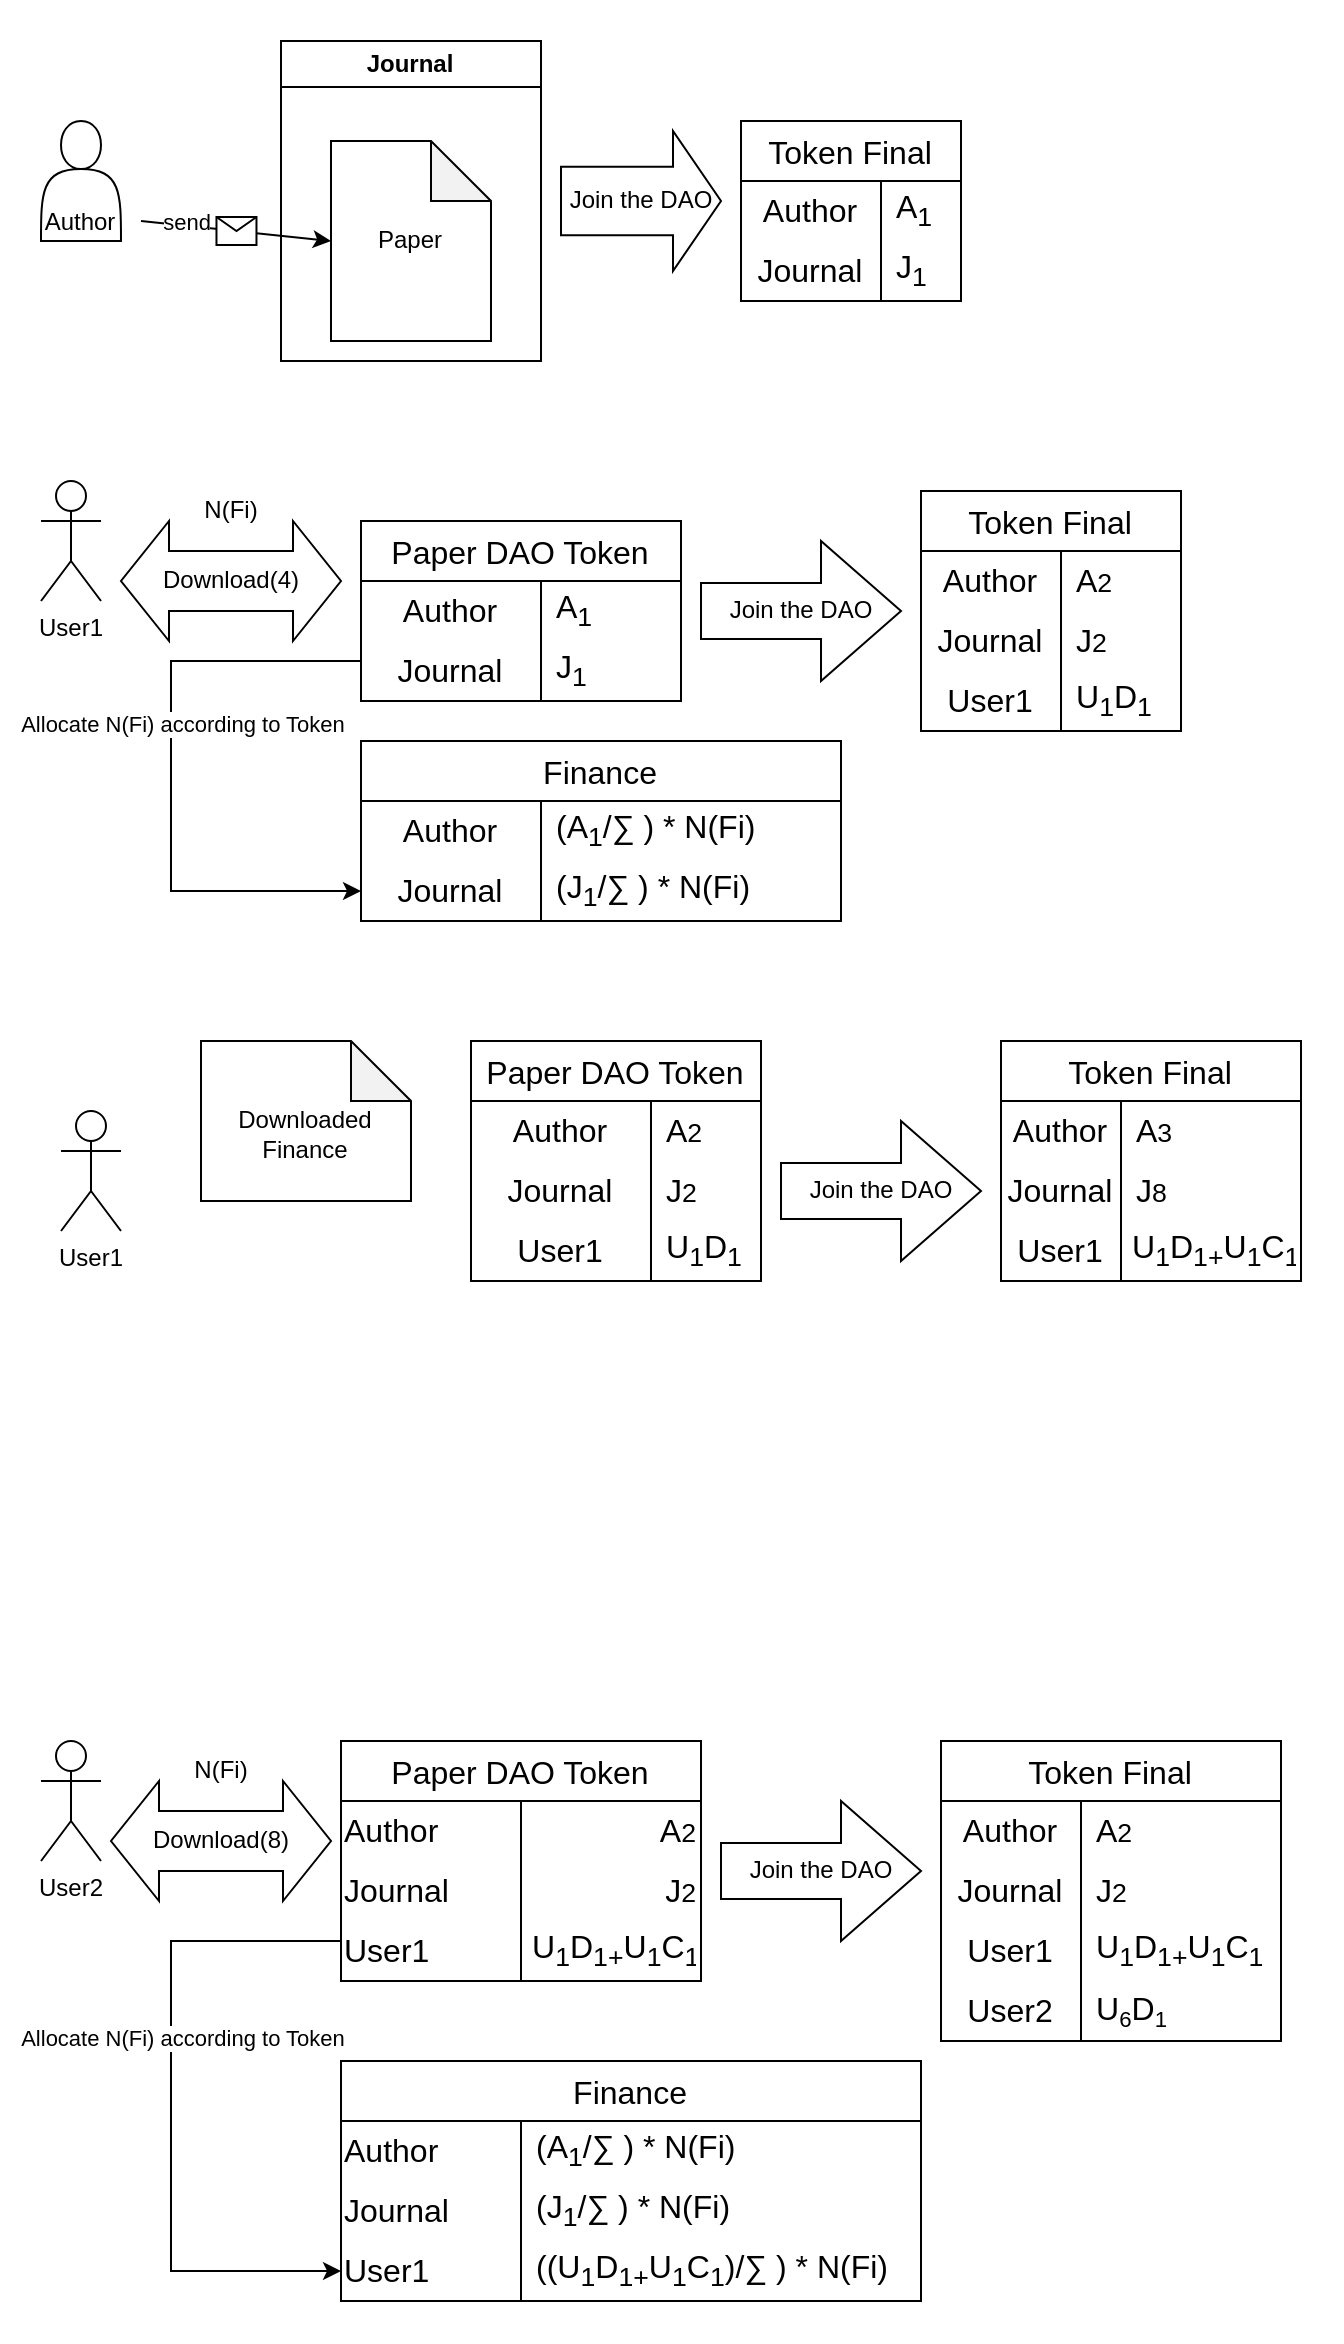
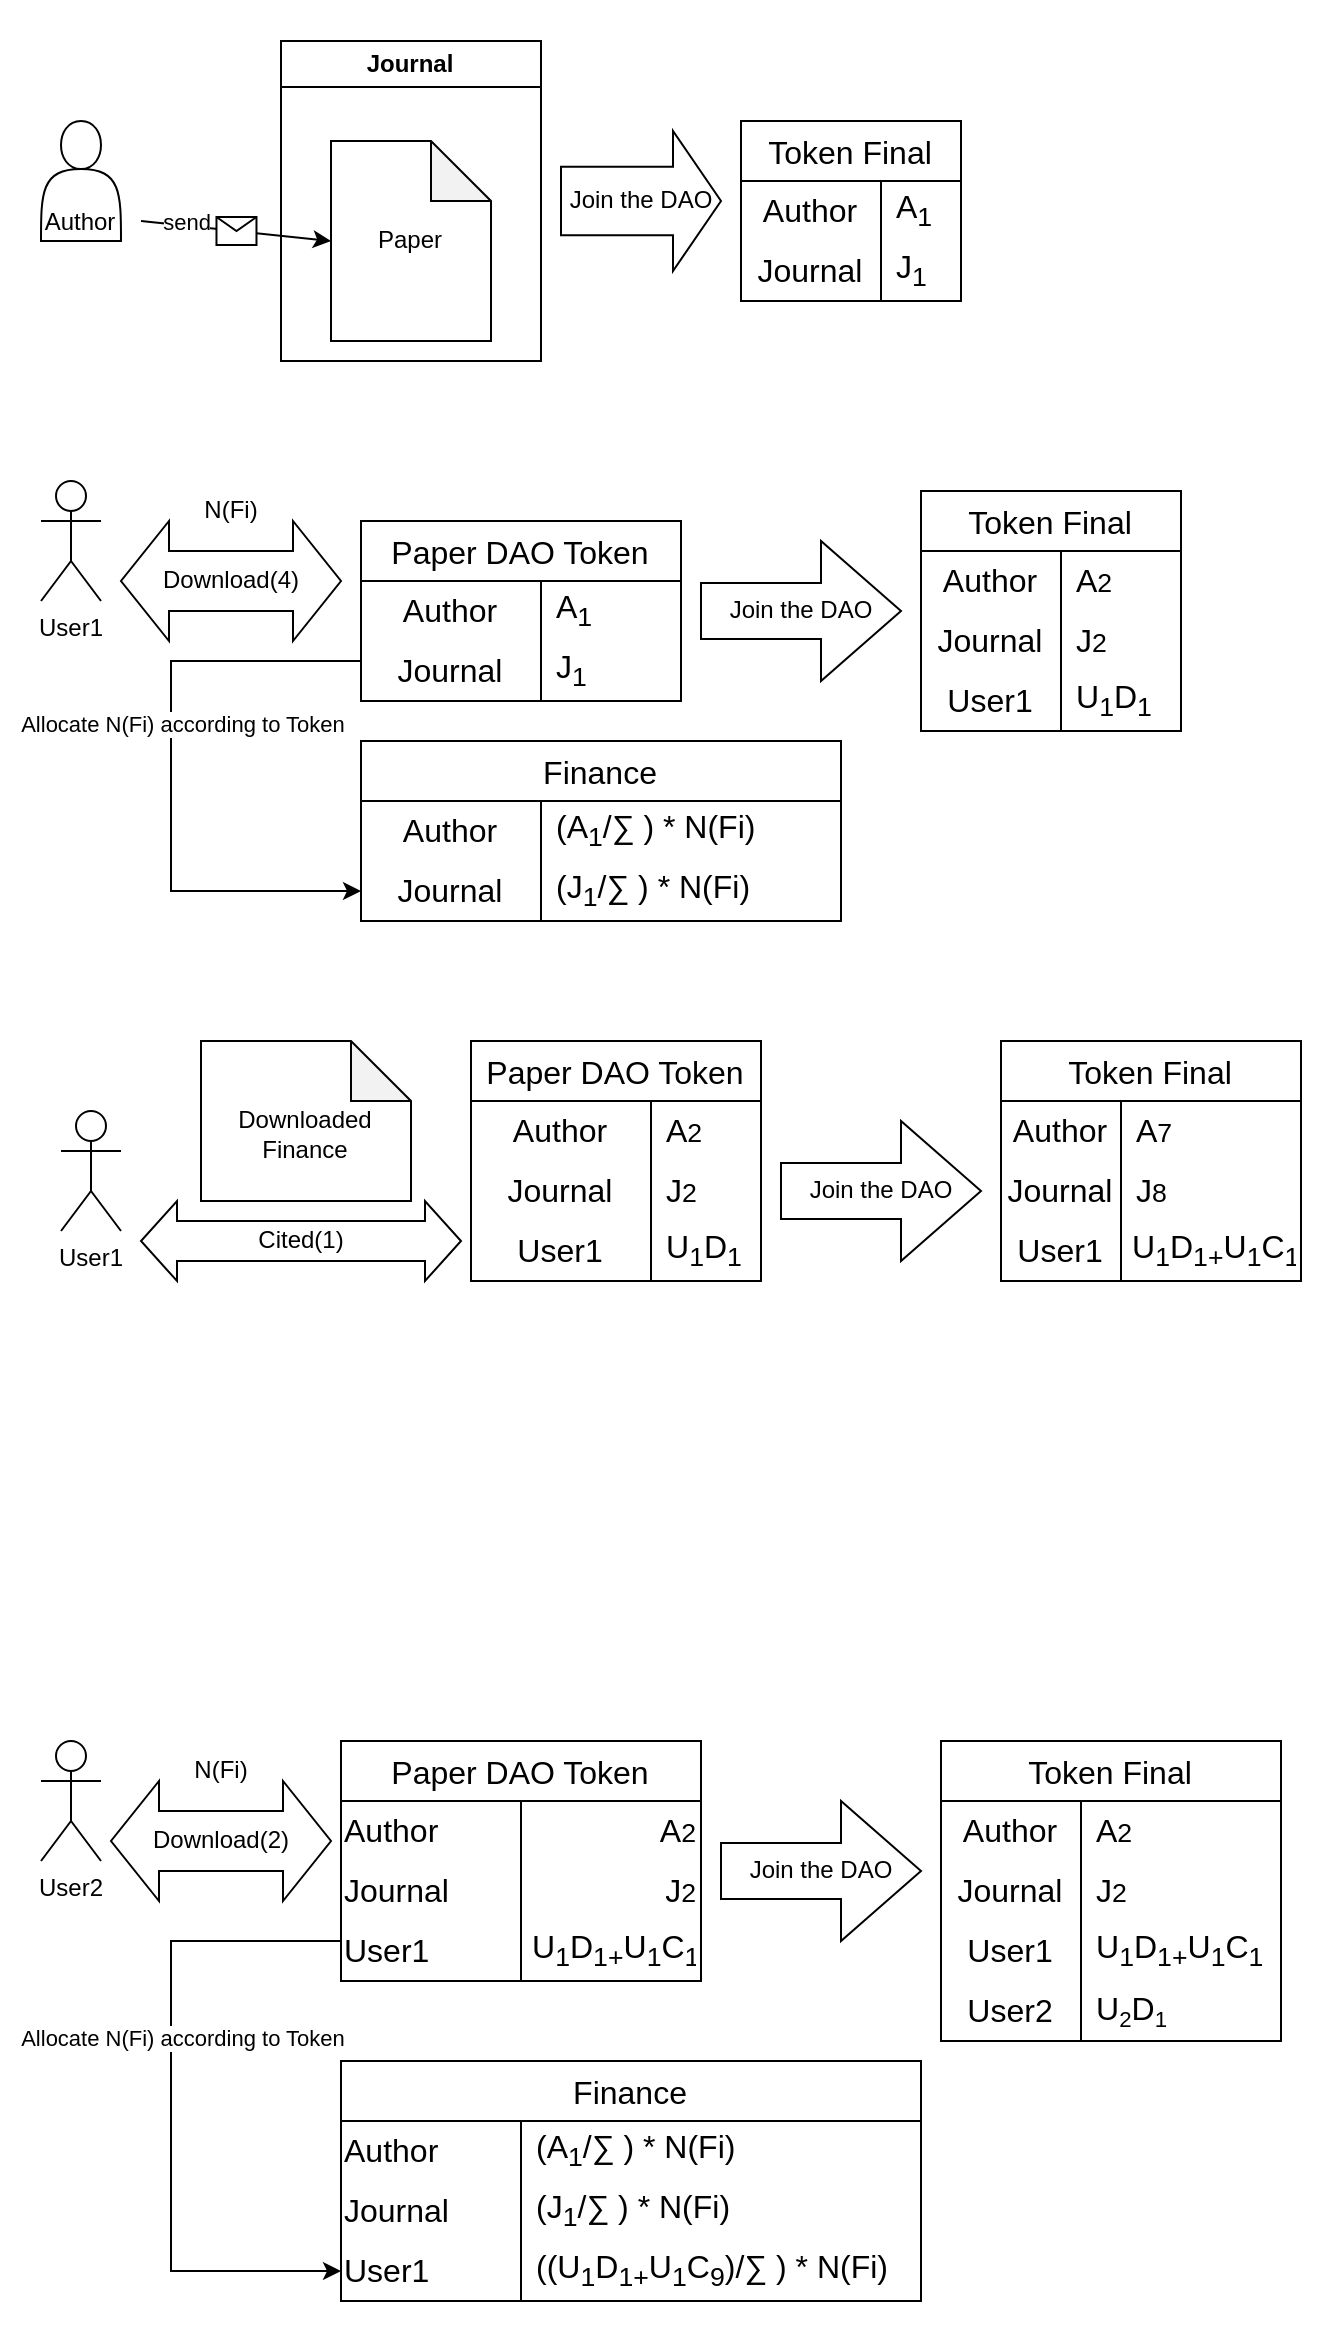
(1155, 1131) -> (1155, 1131)
none -> (301, 1241)
(222, 1841) -> (222, 1841)
(1133, 2011) -> (1133, 2011)
(729, 2271) -> (729, 2271)
